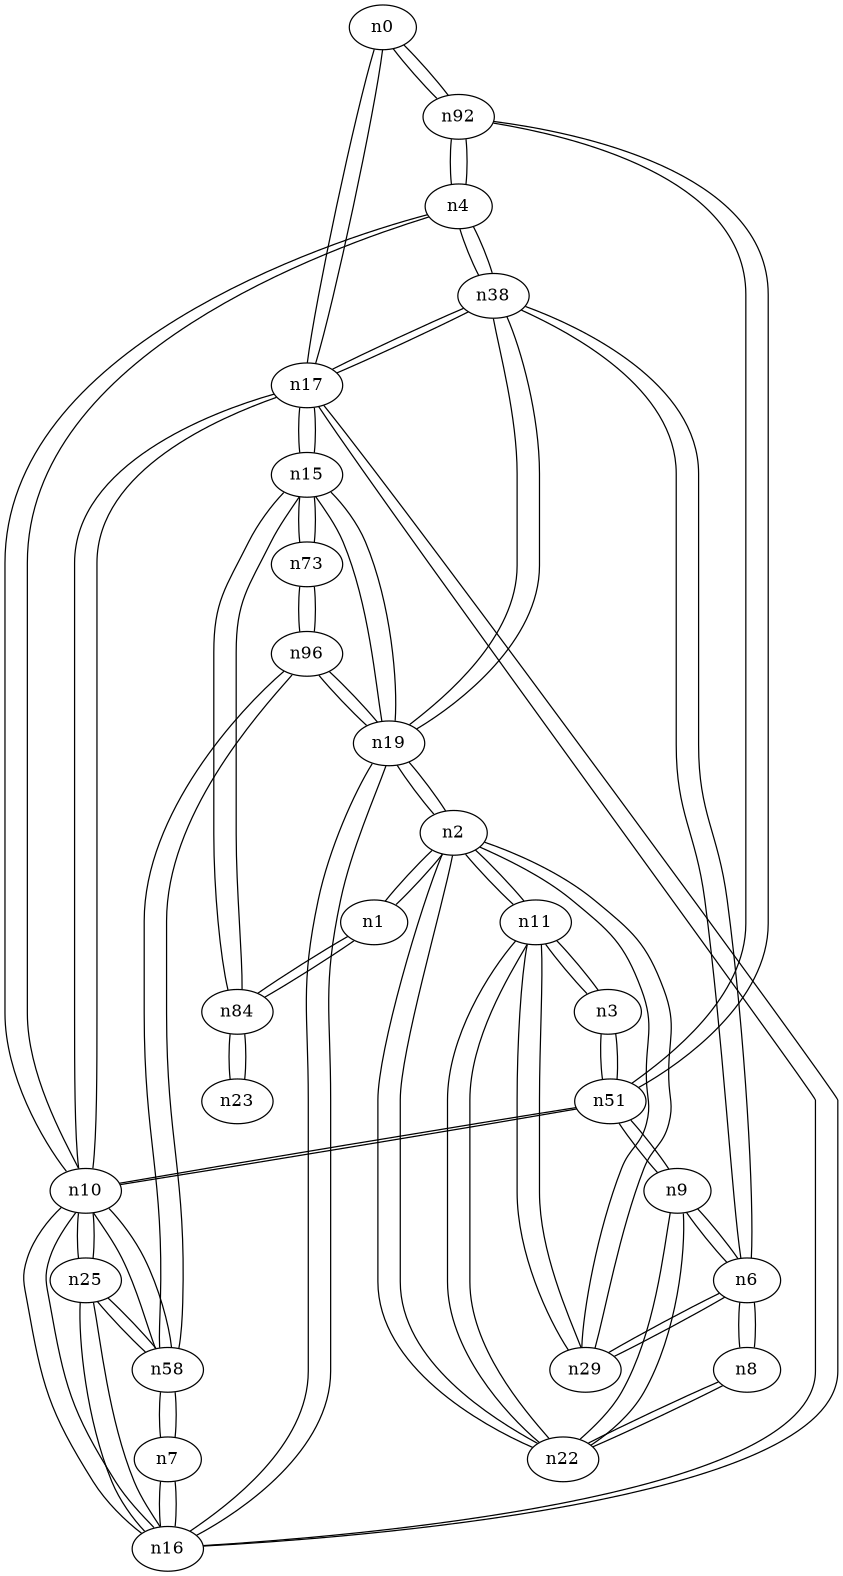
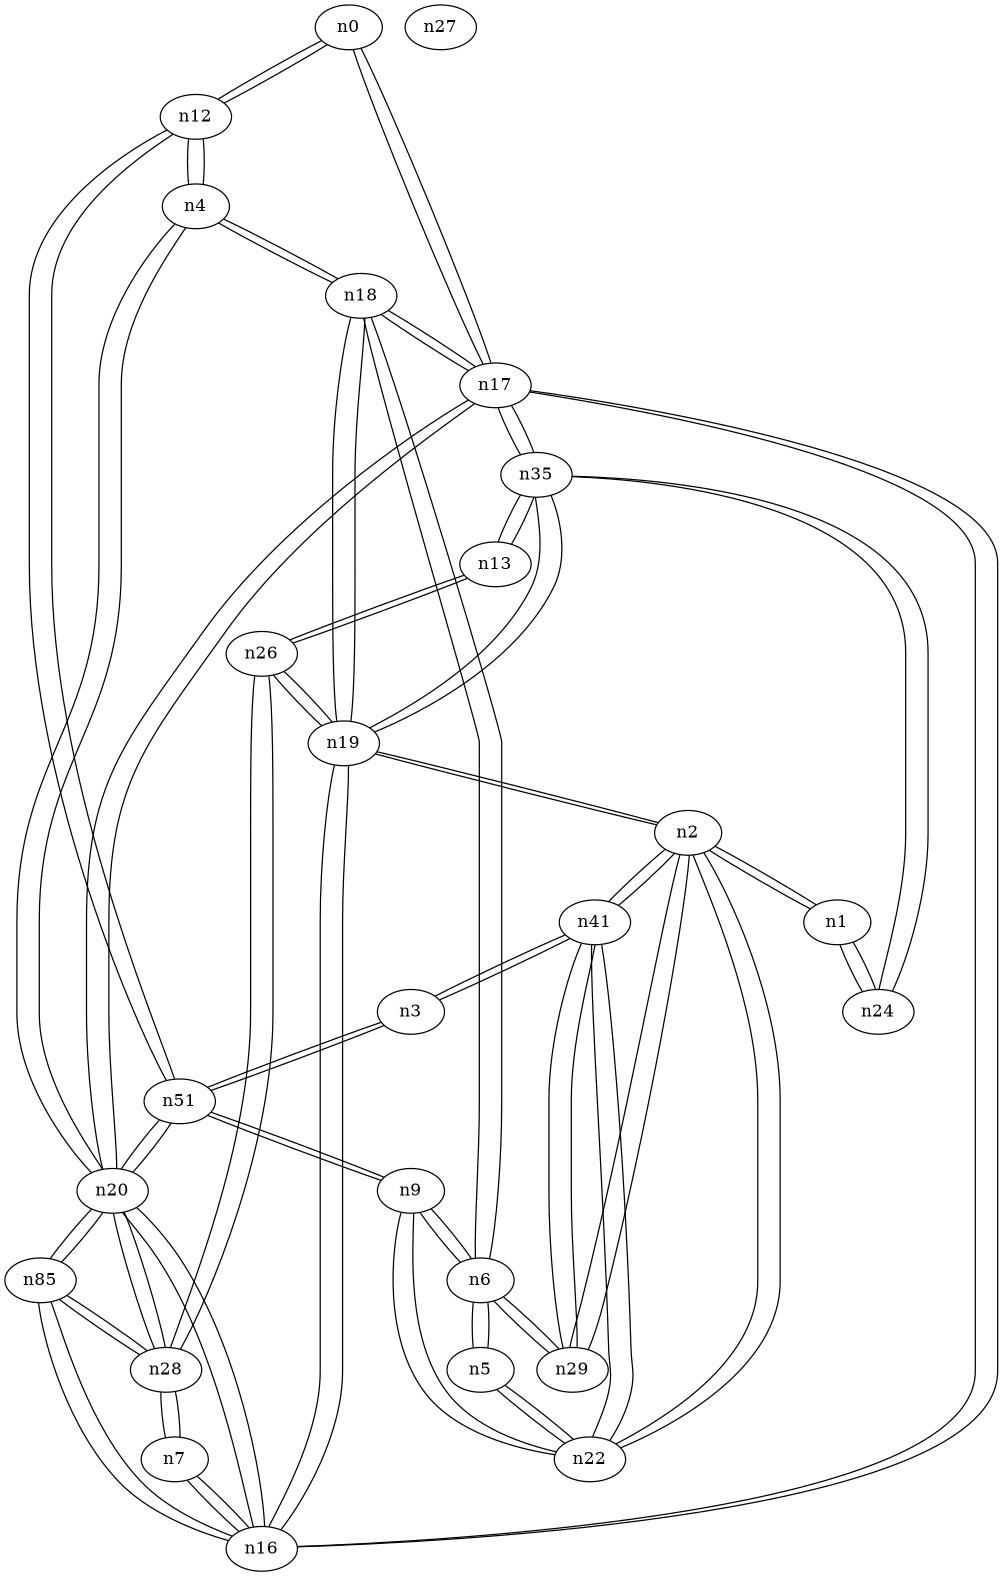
none -> (441, 27)
(459, 117) -> (196, 117)
(493, 296) -> (361, 296)
(307, 475) -> (537, 475)
(307, 564) -> (495, 564)
(307, 654) -> (262, 654)
(536, 922) -> (595, 922)
(237, 1012) -> (878, 1012)
(237, 1101) -> none
(86, 1191) -> (113, 1191)
(86, 1280) -> (41, 1280)
(168, 1370) -> (166, 1370)
(747, 1370) -> (481, 1370)
